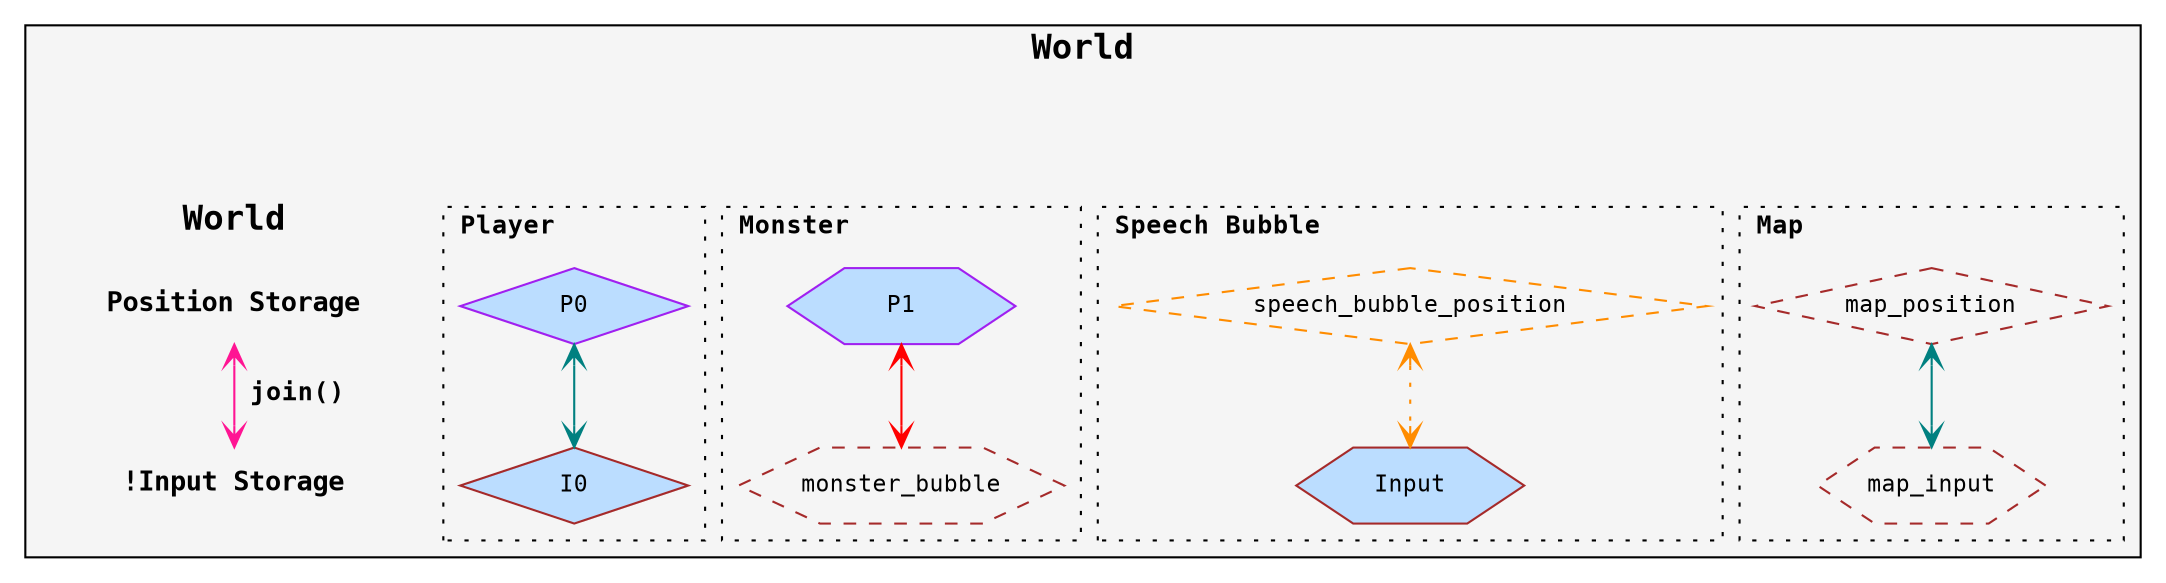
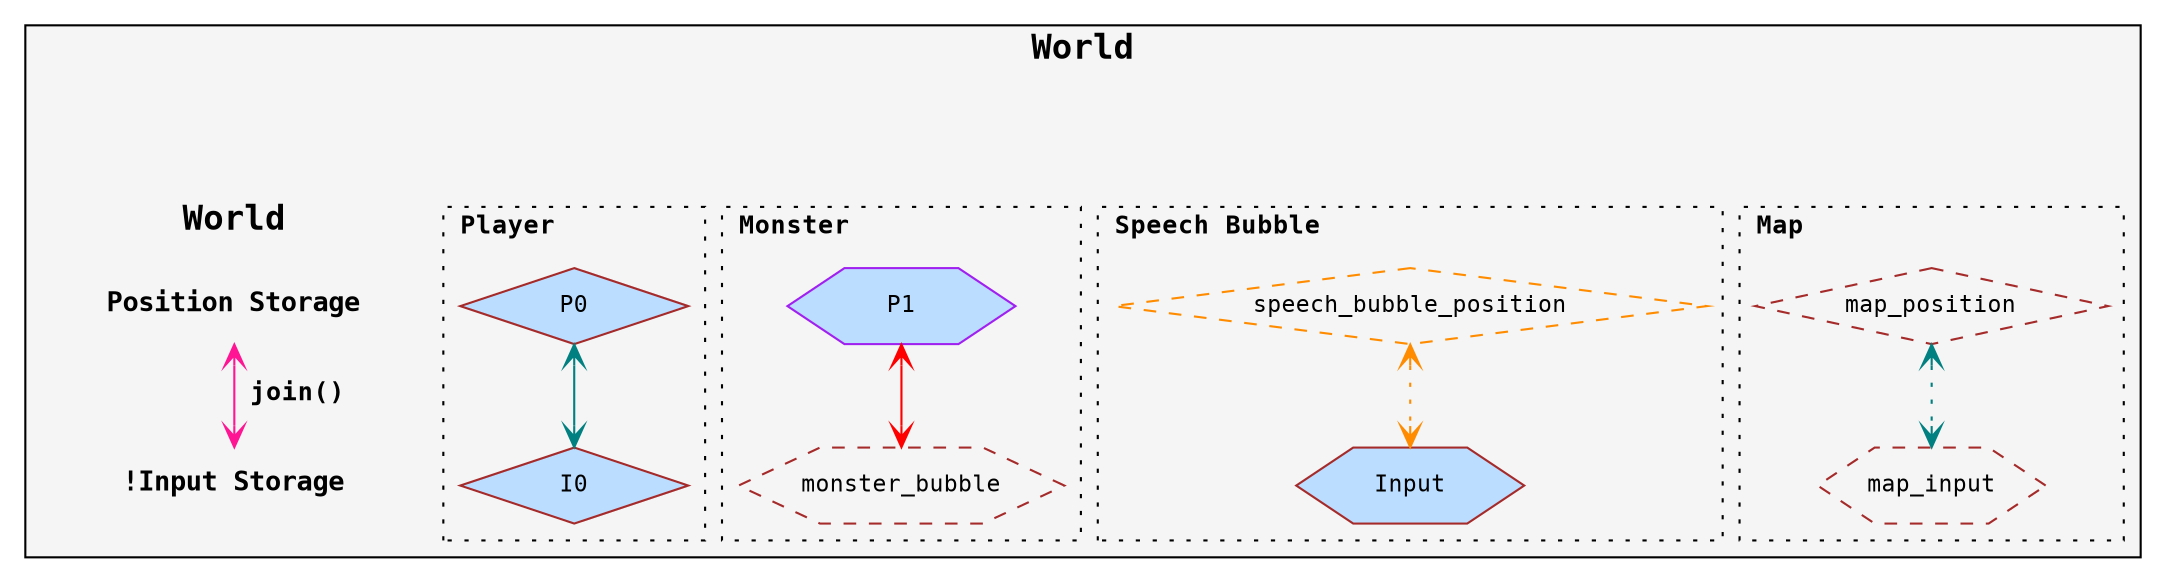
(574, 306) -> (574, 306)
(1932, 396) -> (1932, 396)
